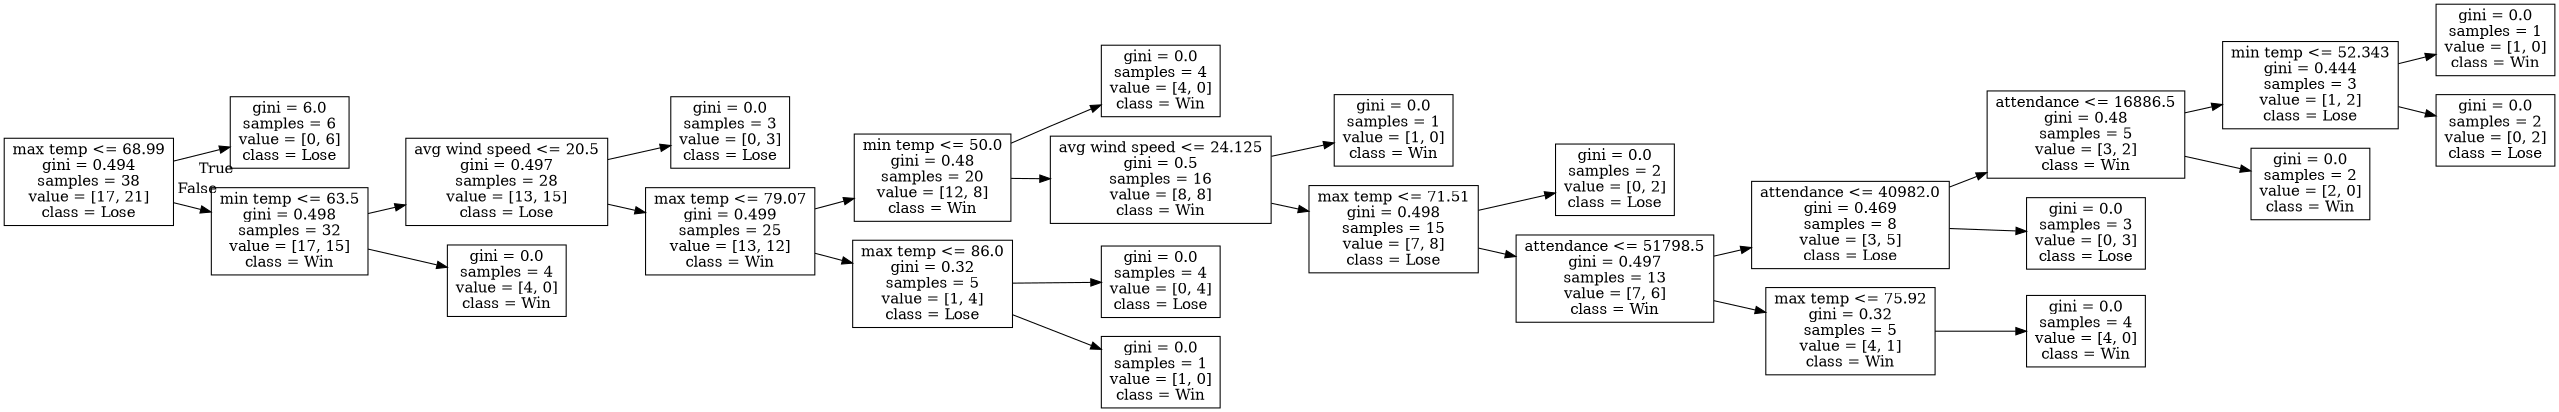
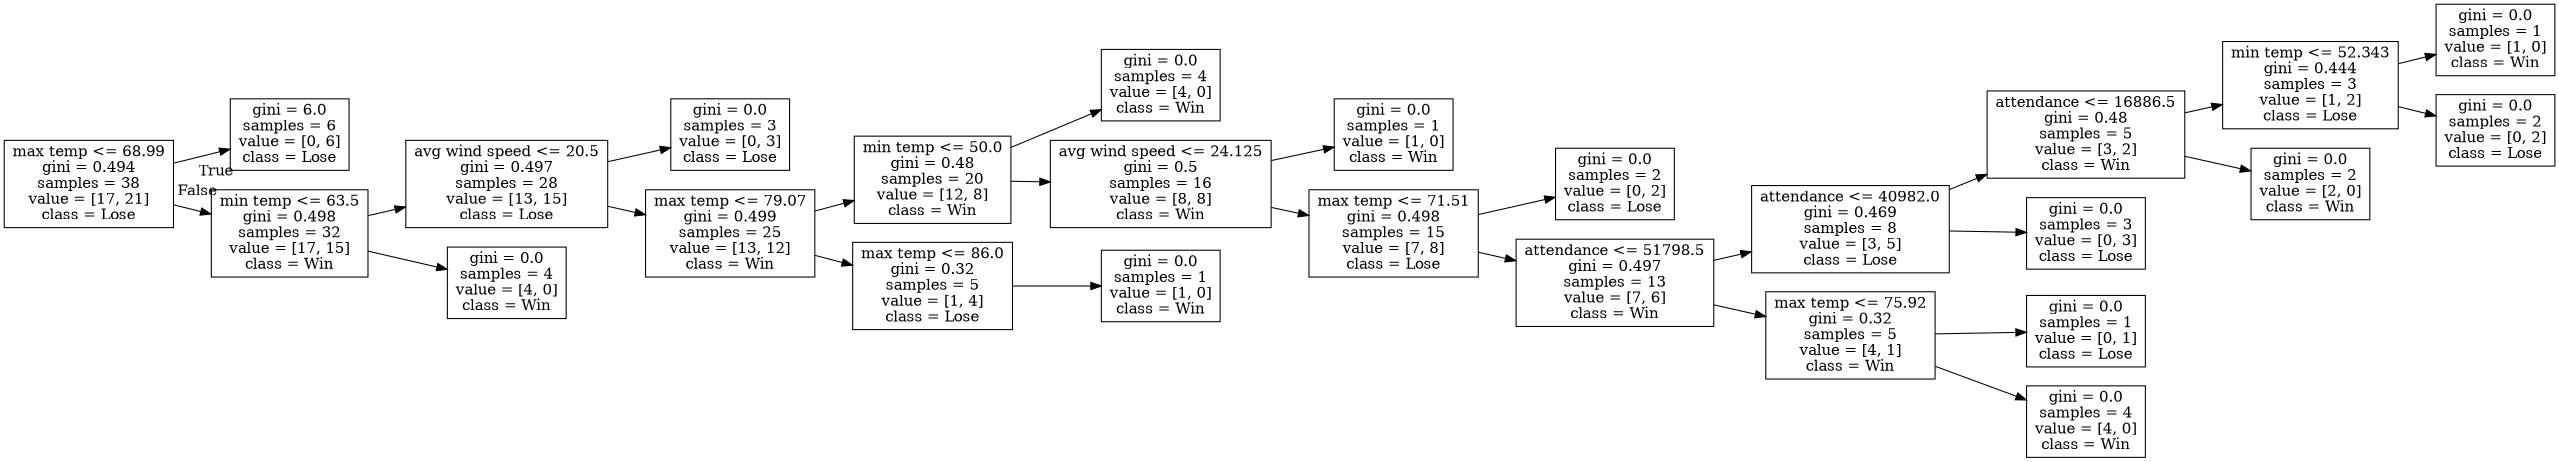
(1161, 282) -> none
none -> (2086, 331)
